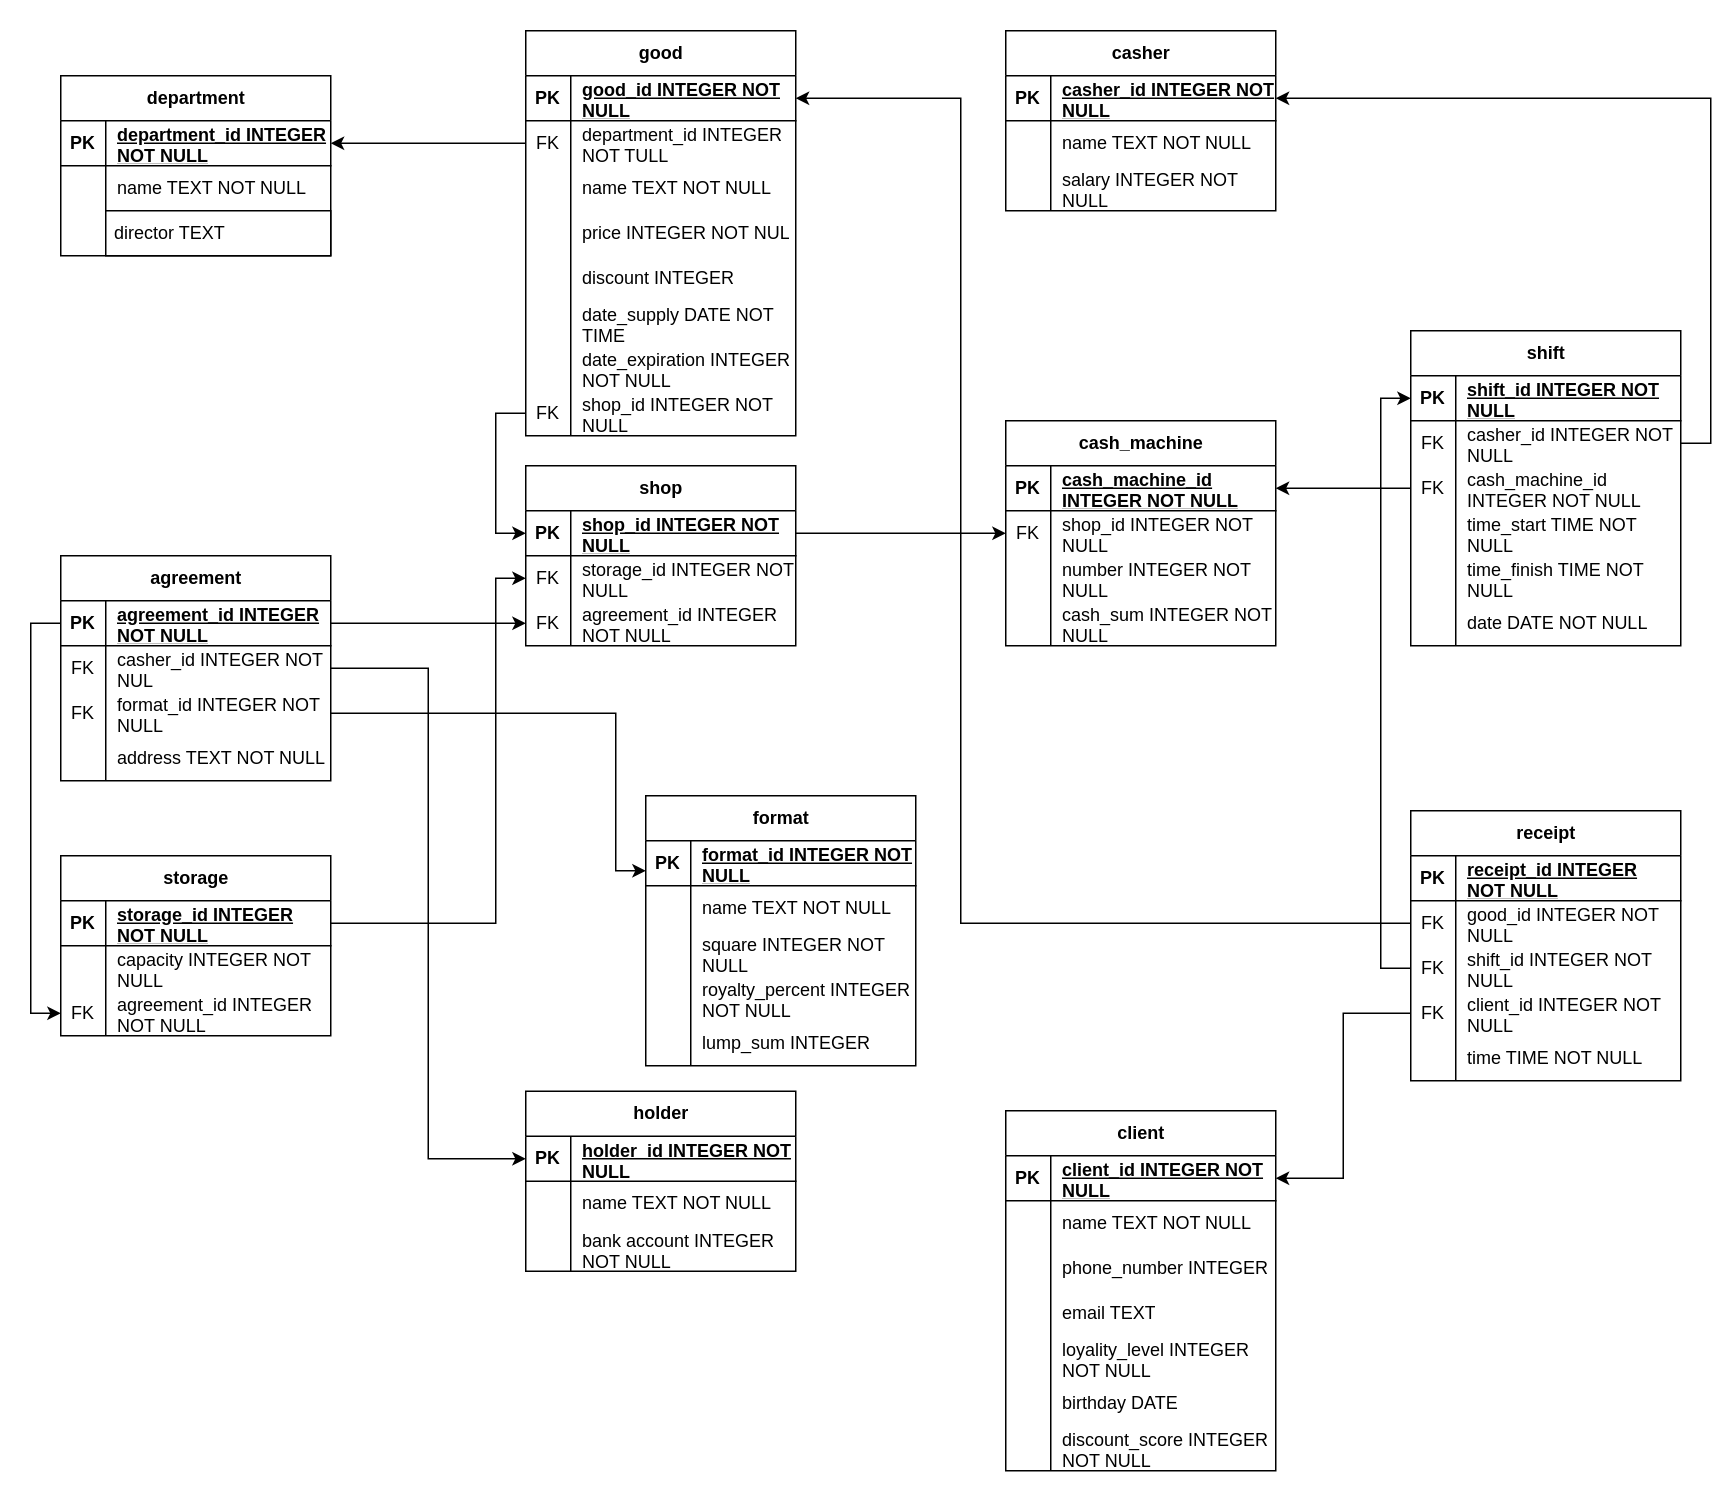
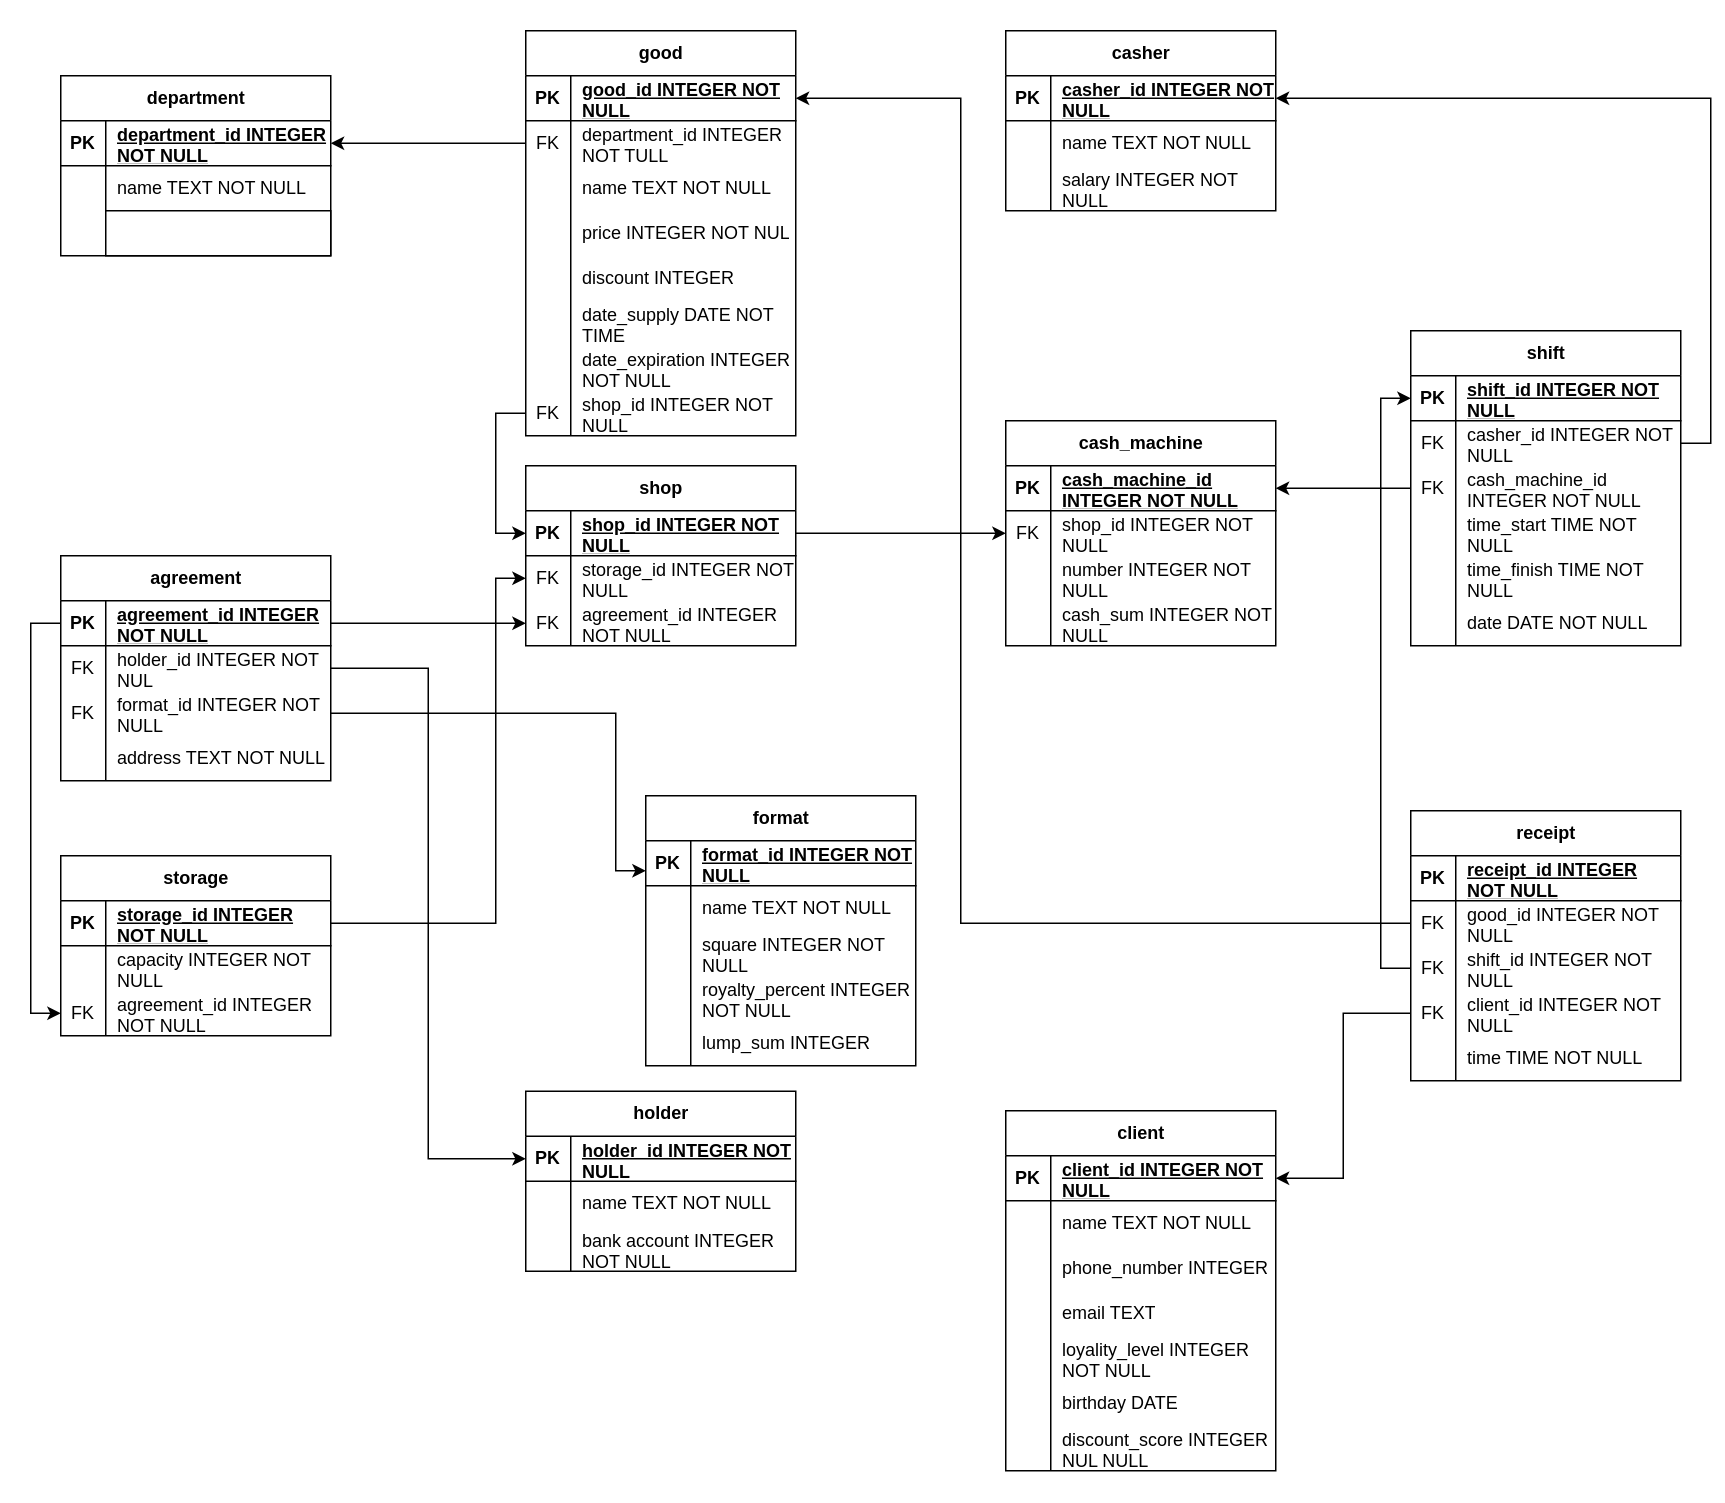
(218, 233) -> none
(224, 668) -> (224, 668)
(1169, 1448) -> (1169, 1448)
